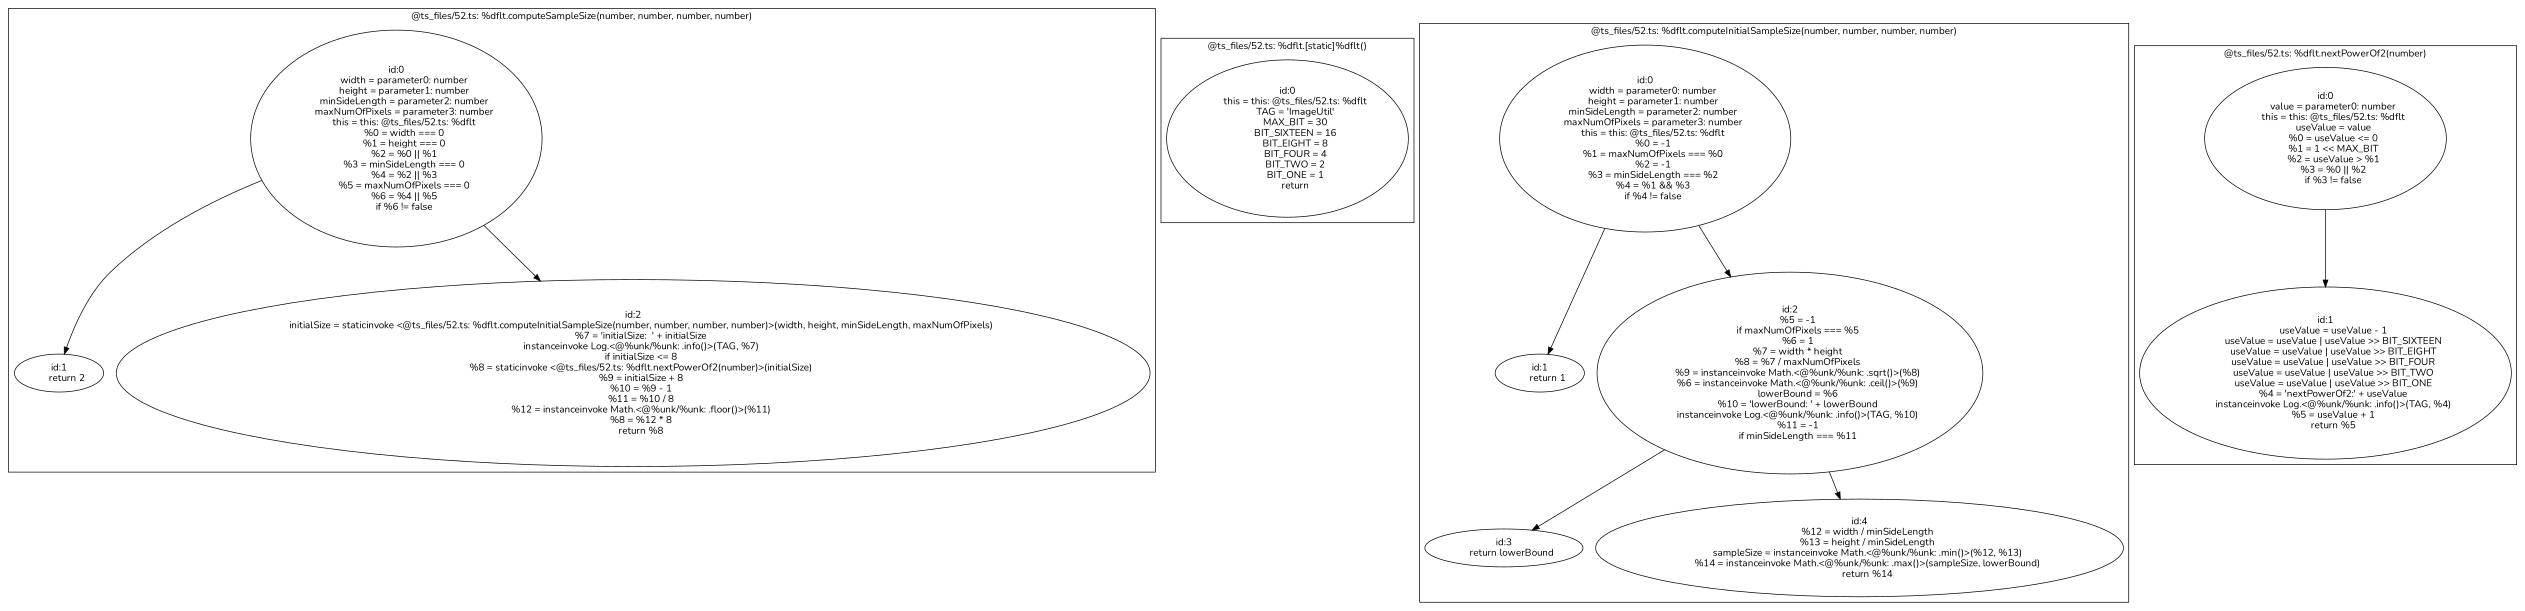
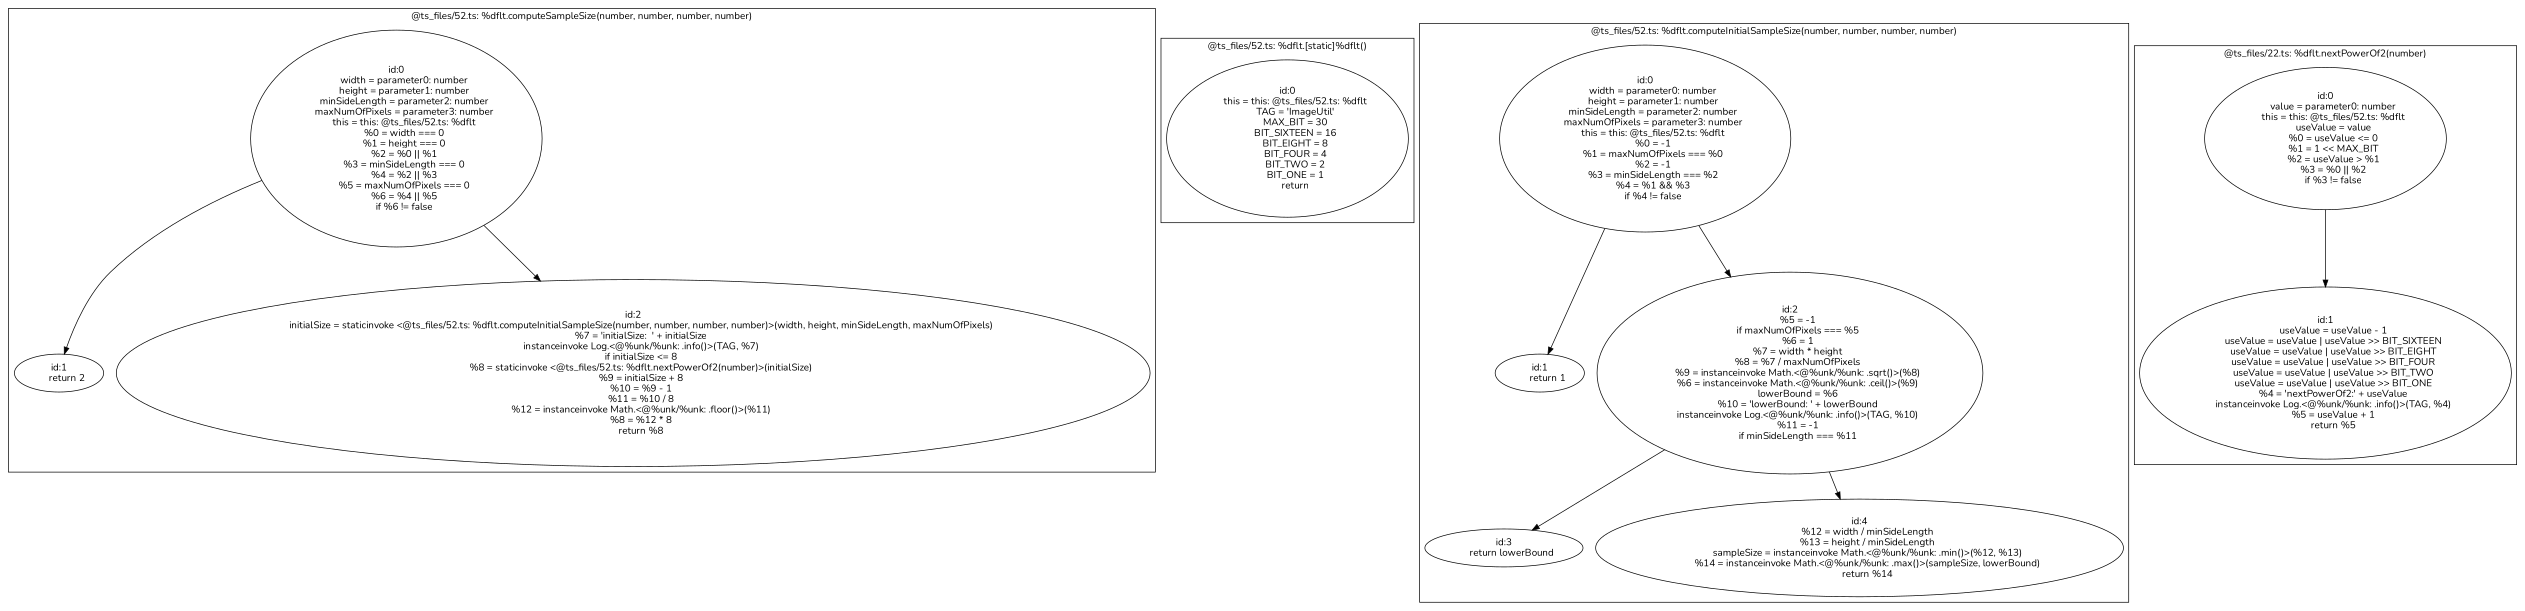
(2325, 54) -> (2325, 54)
